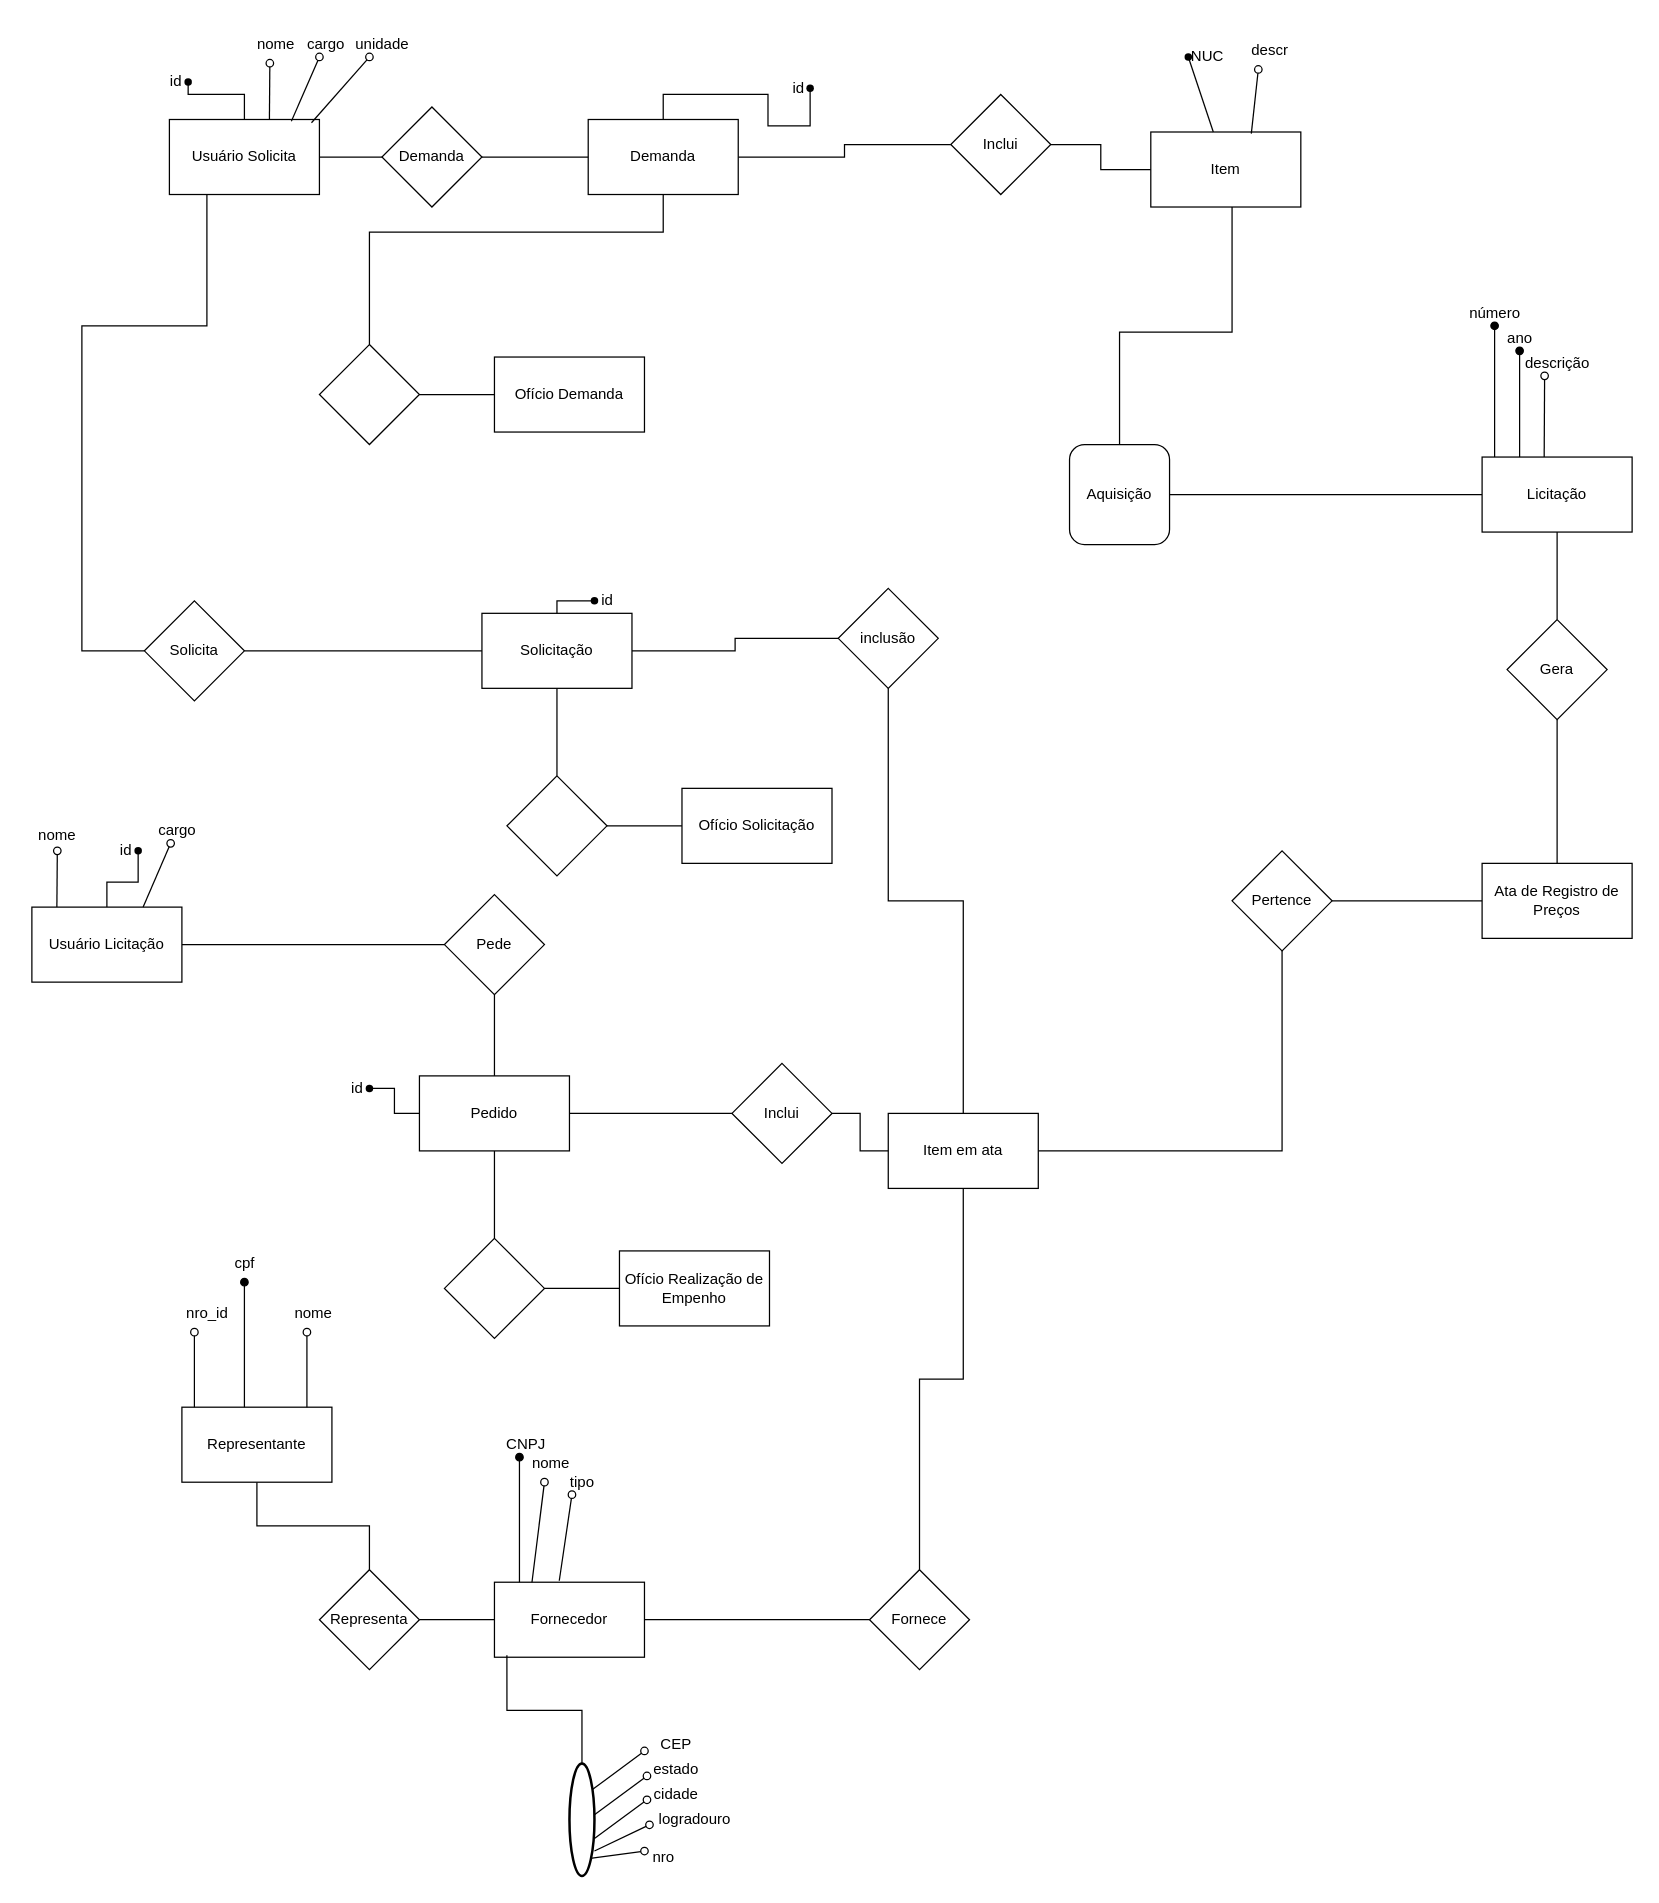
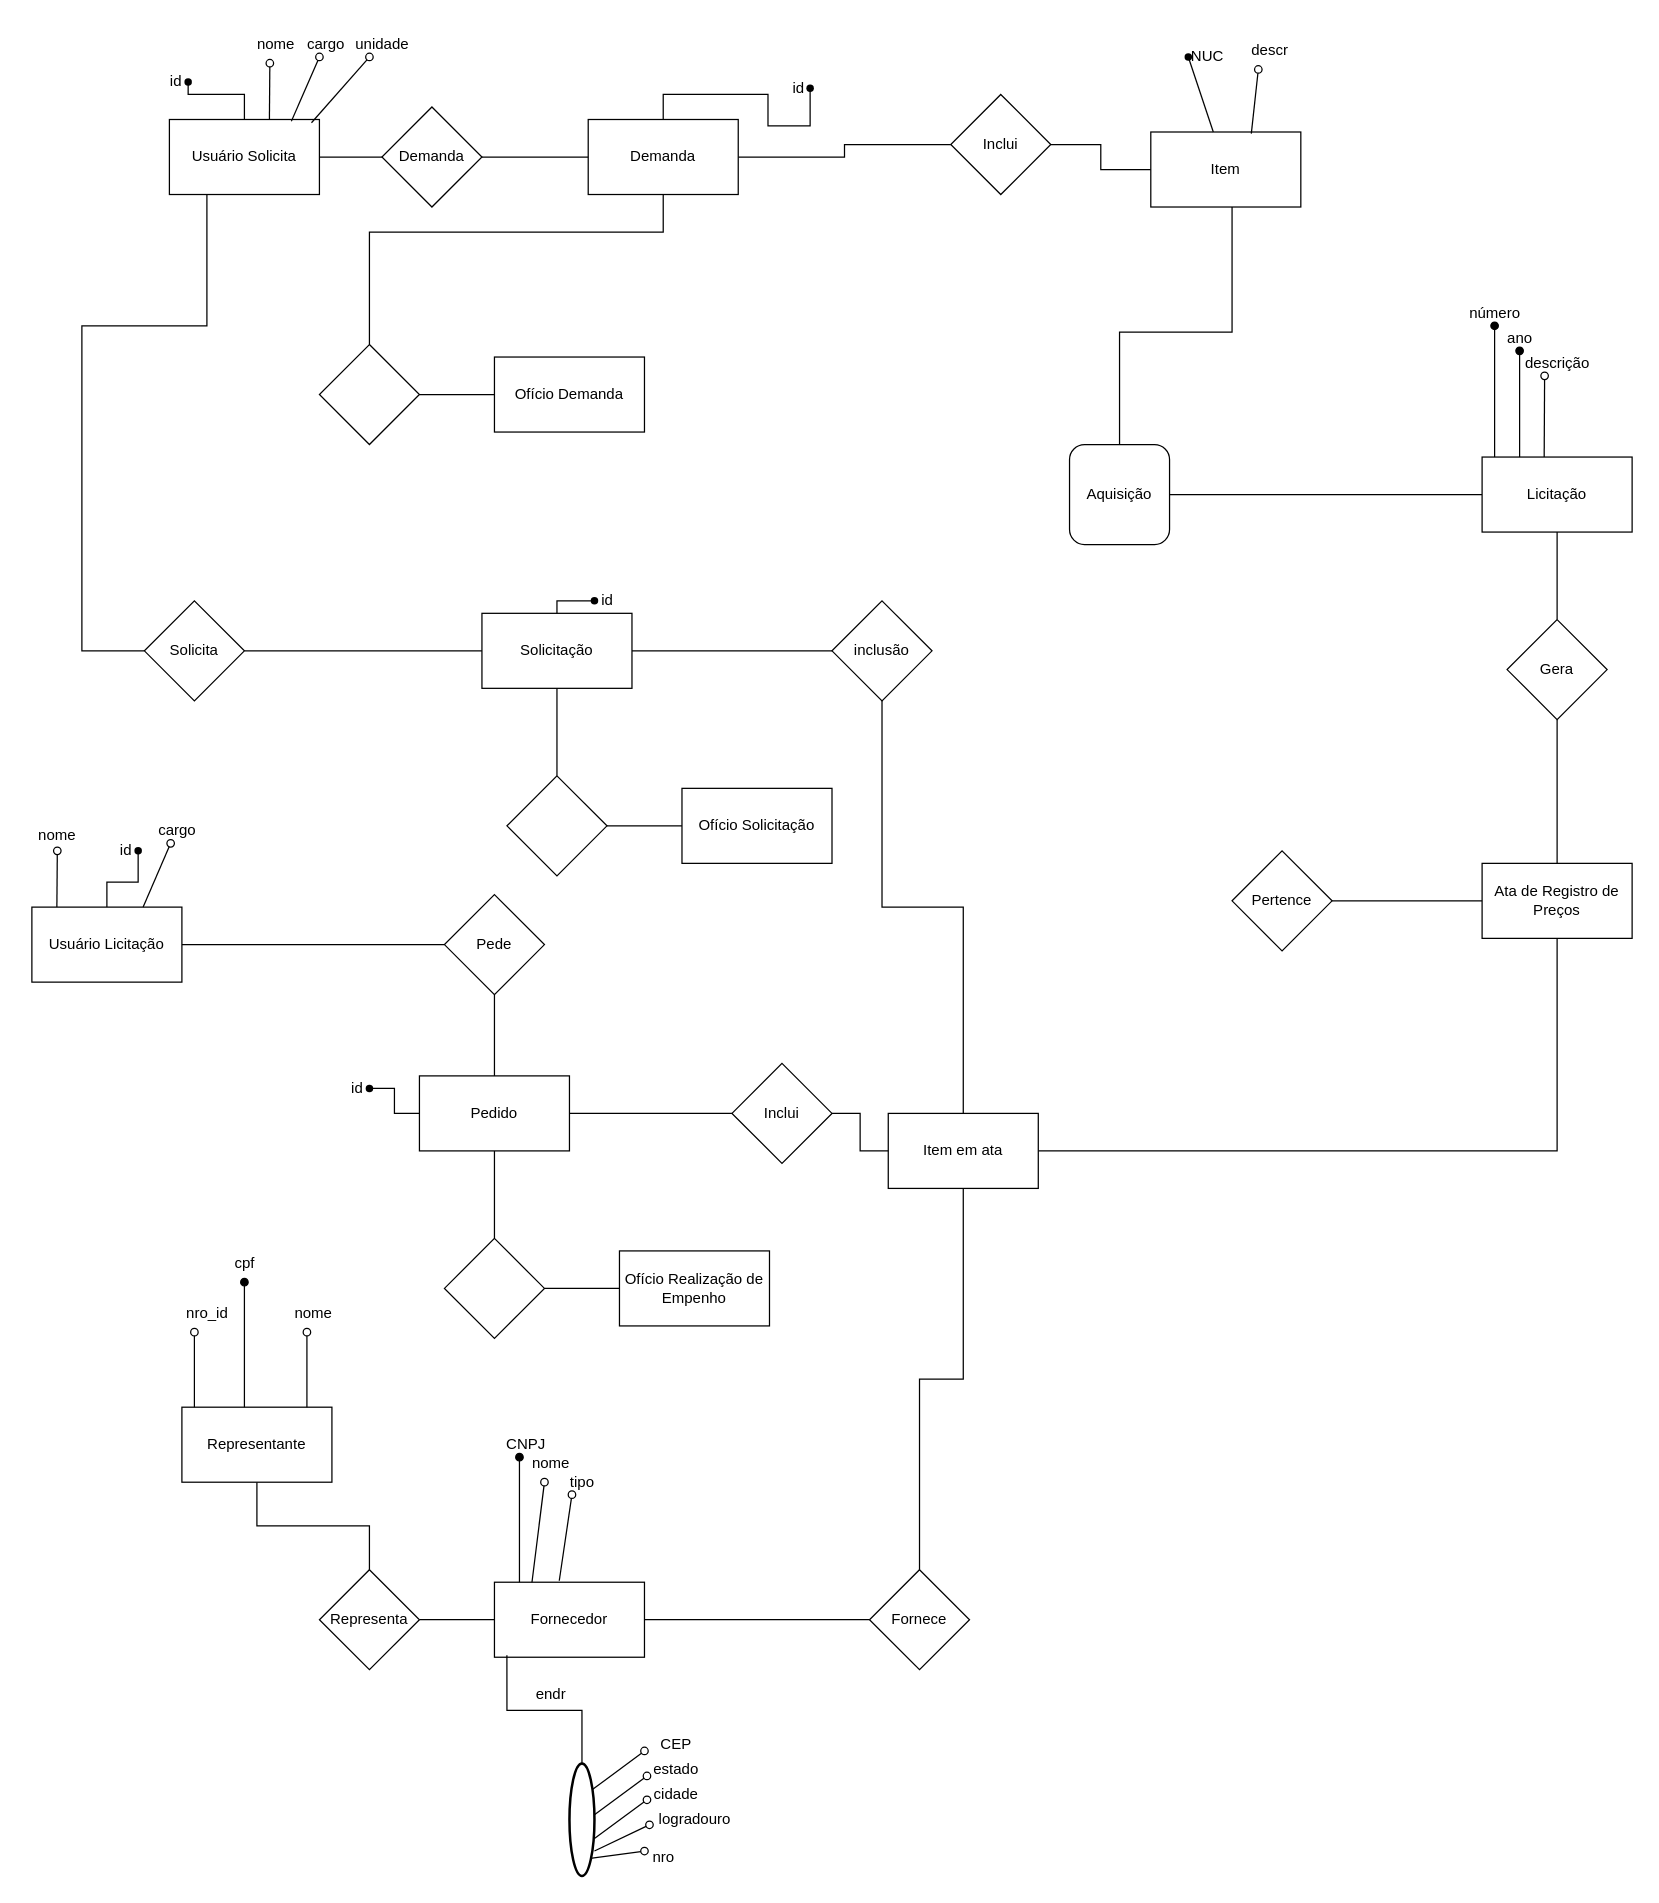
(888, 638) -> (882, 651)
(1282, 1053) -> (1524, 1151)
none -> (551, 1694)
